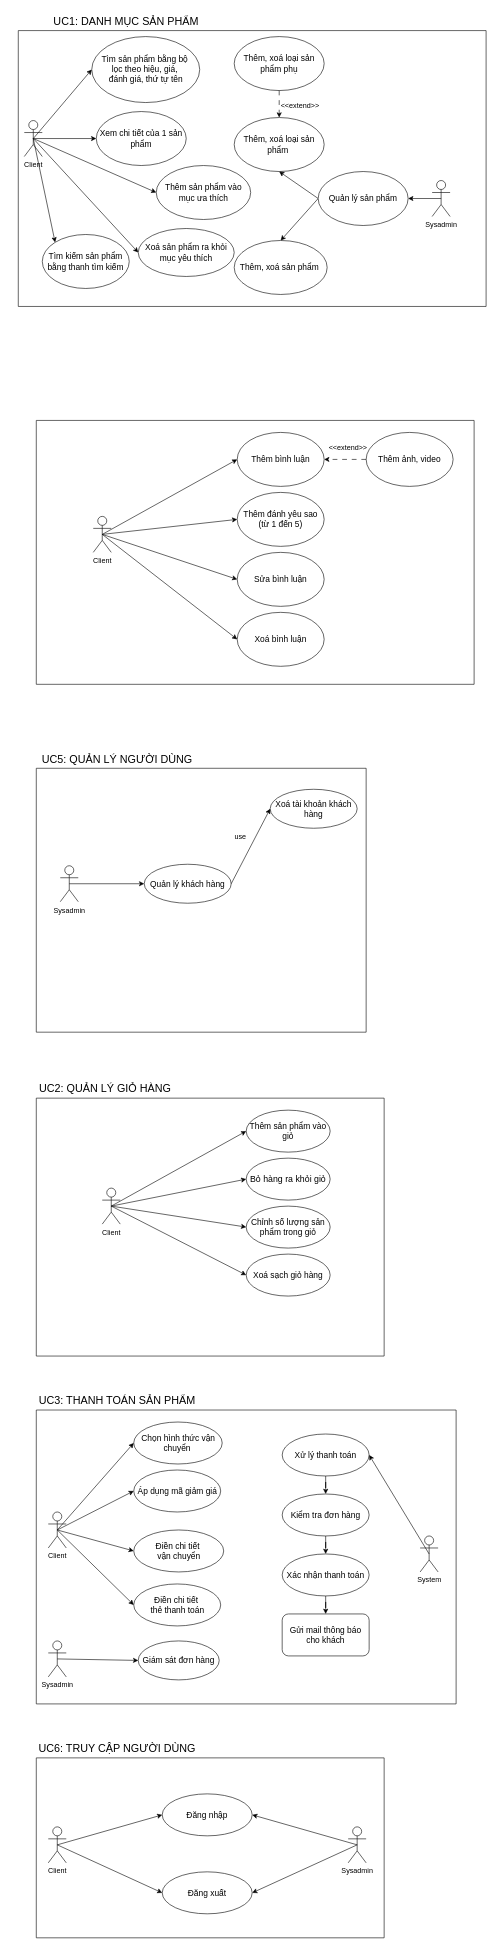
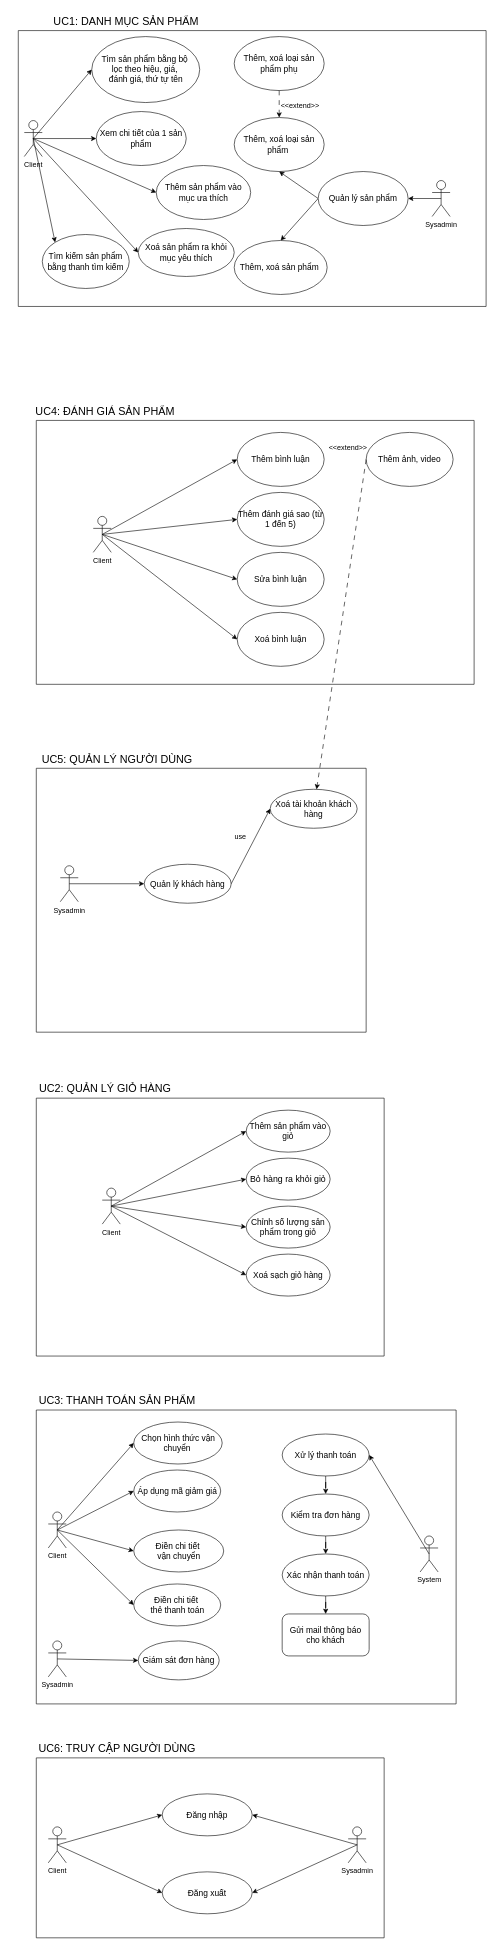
none -> (105, 411)
(347, 459) -> (365, 465)
(281, 519) -> (281, 519)
